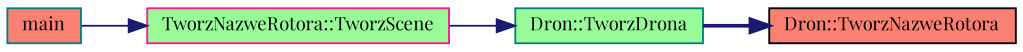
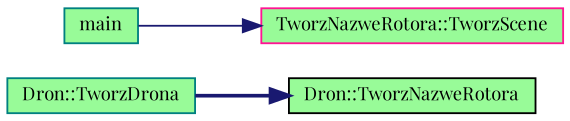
(44, 26) -> (101, 26)
(473, 26) -> none
(893, 26) -> (412, 96)
